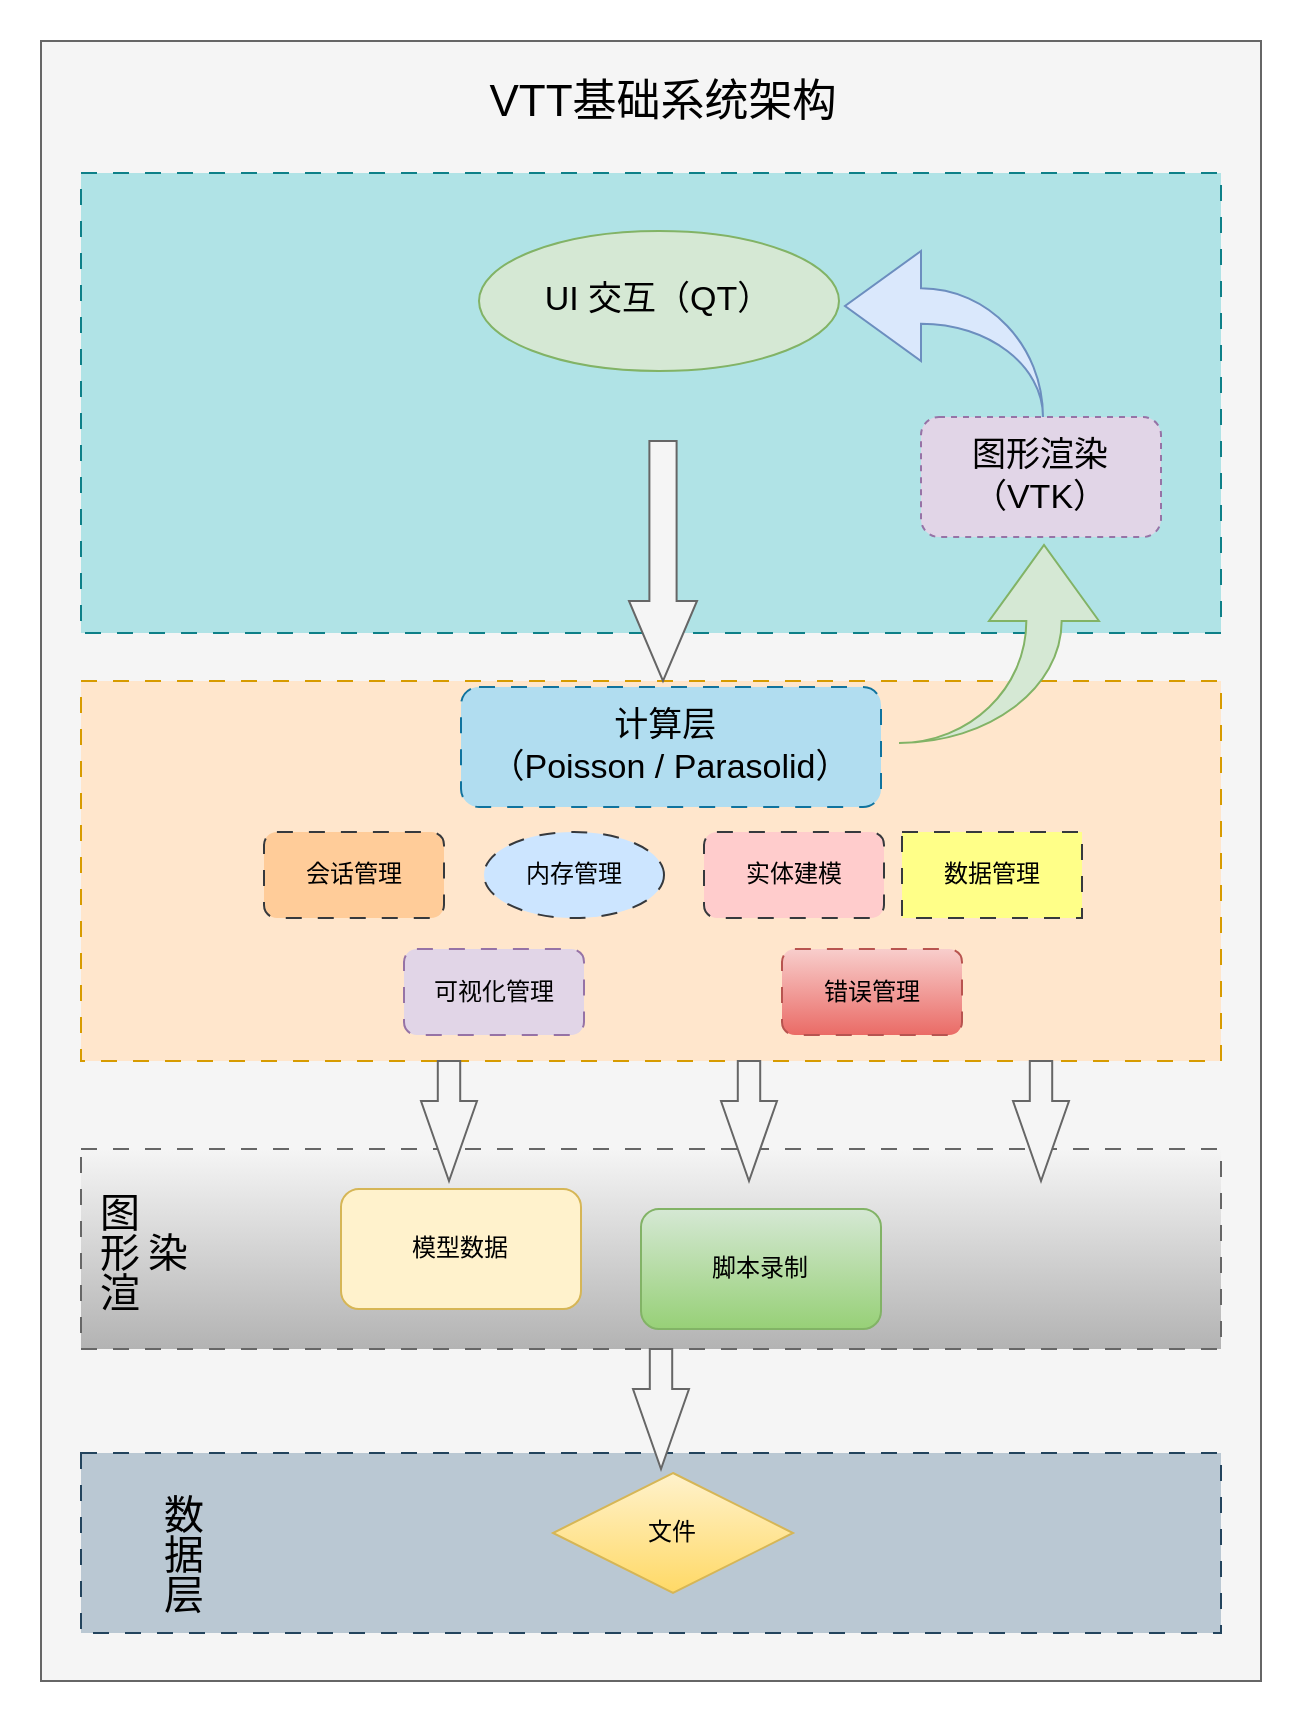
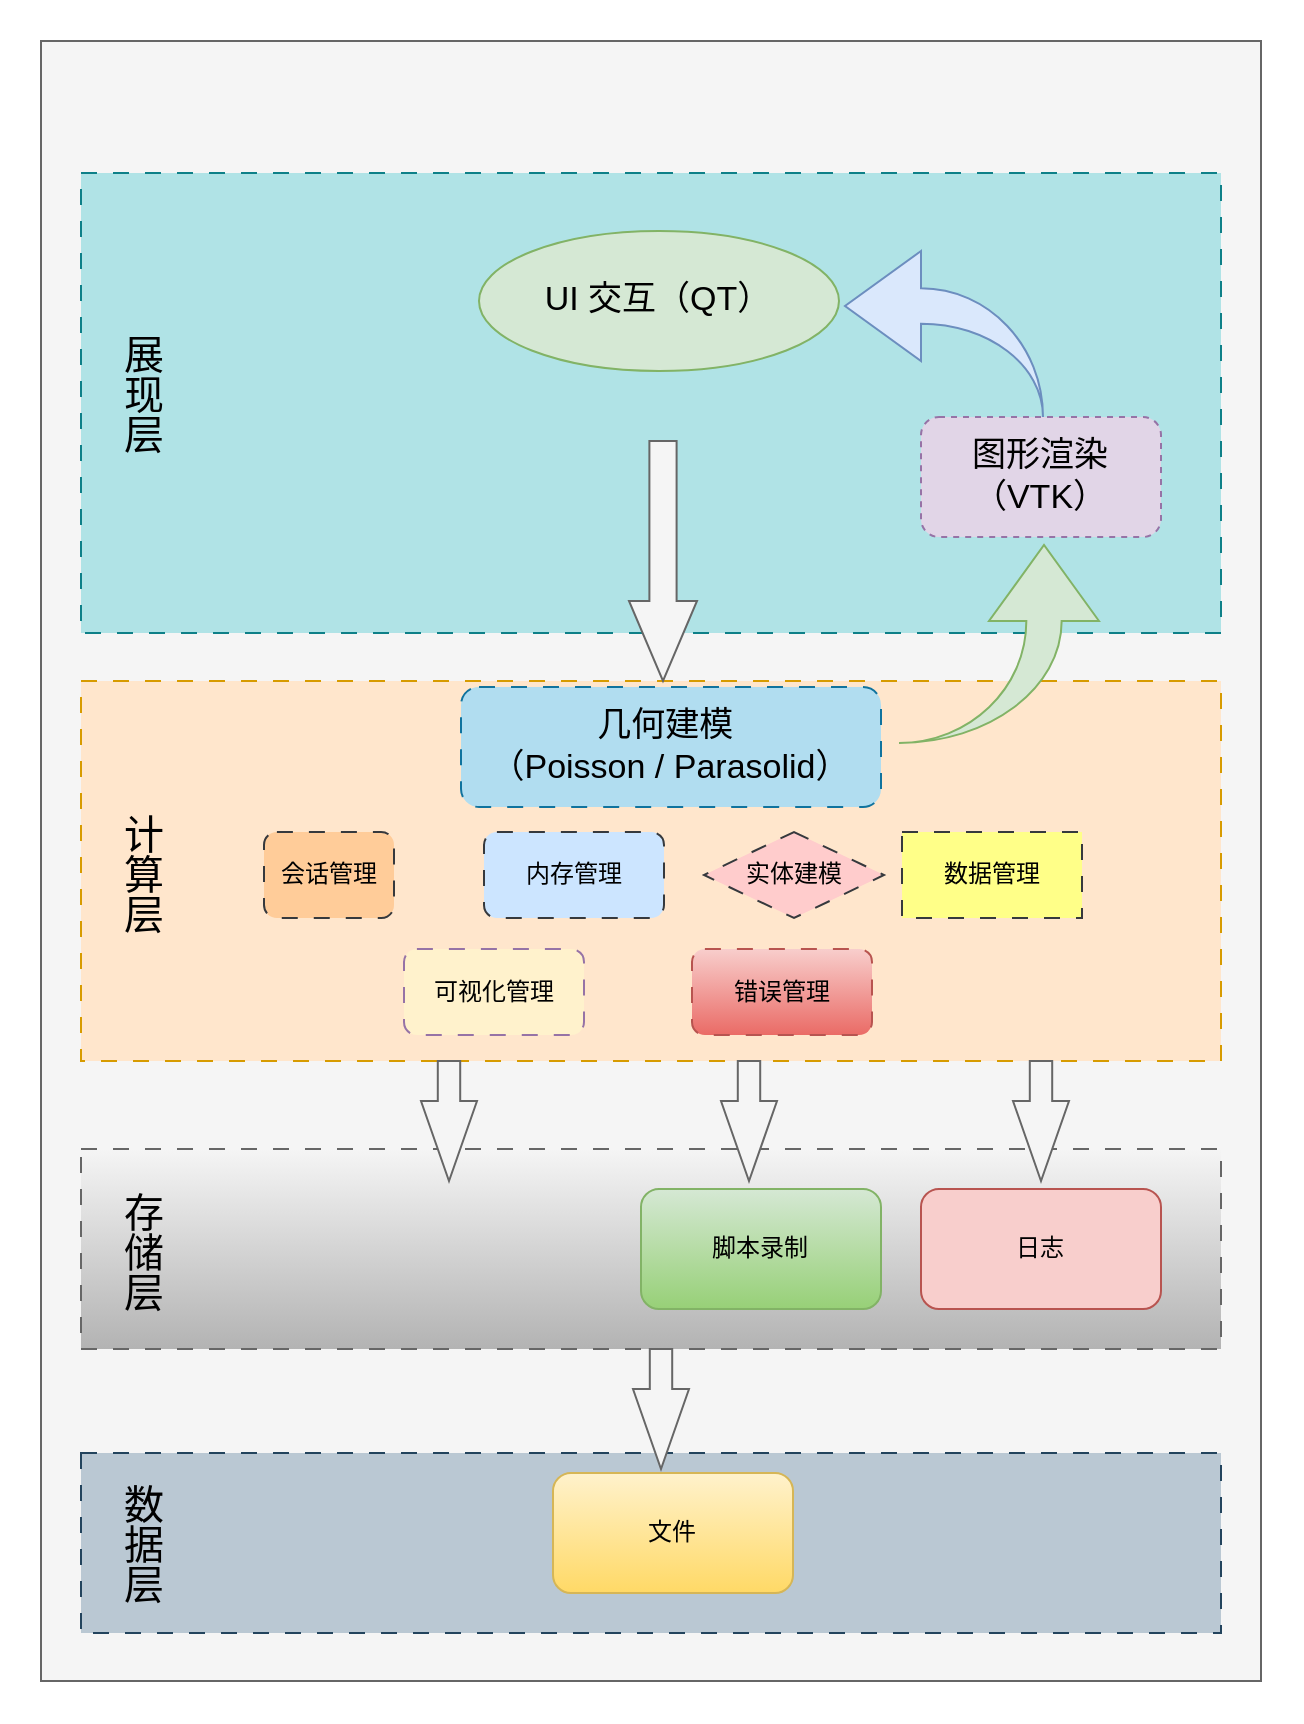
(663, 103) -> none
none -> (141, 394)
(671, 747) -> (671, 747)
none -> (141, 875)
(354, 875) -> (329, 875)
(574, 875) -> (574, 875)
(794, 875) -> (794, 875)
(494, 992) -> (494, 992)
(872, 992) -> (782, 992)
(142, 1185) -> (142, 1185)
(461, 1249) -> none
none -> (1041, 1249)
(761, 1269) -> (761, 1249)
(673, 1533) -> (673, 1533)
(181, 1553) -> (141, 1543)
